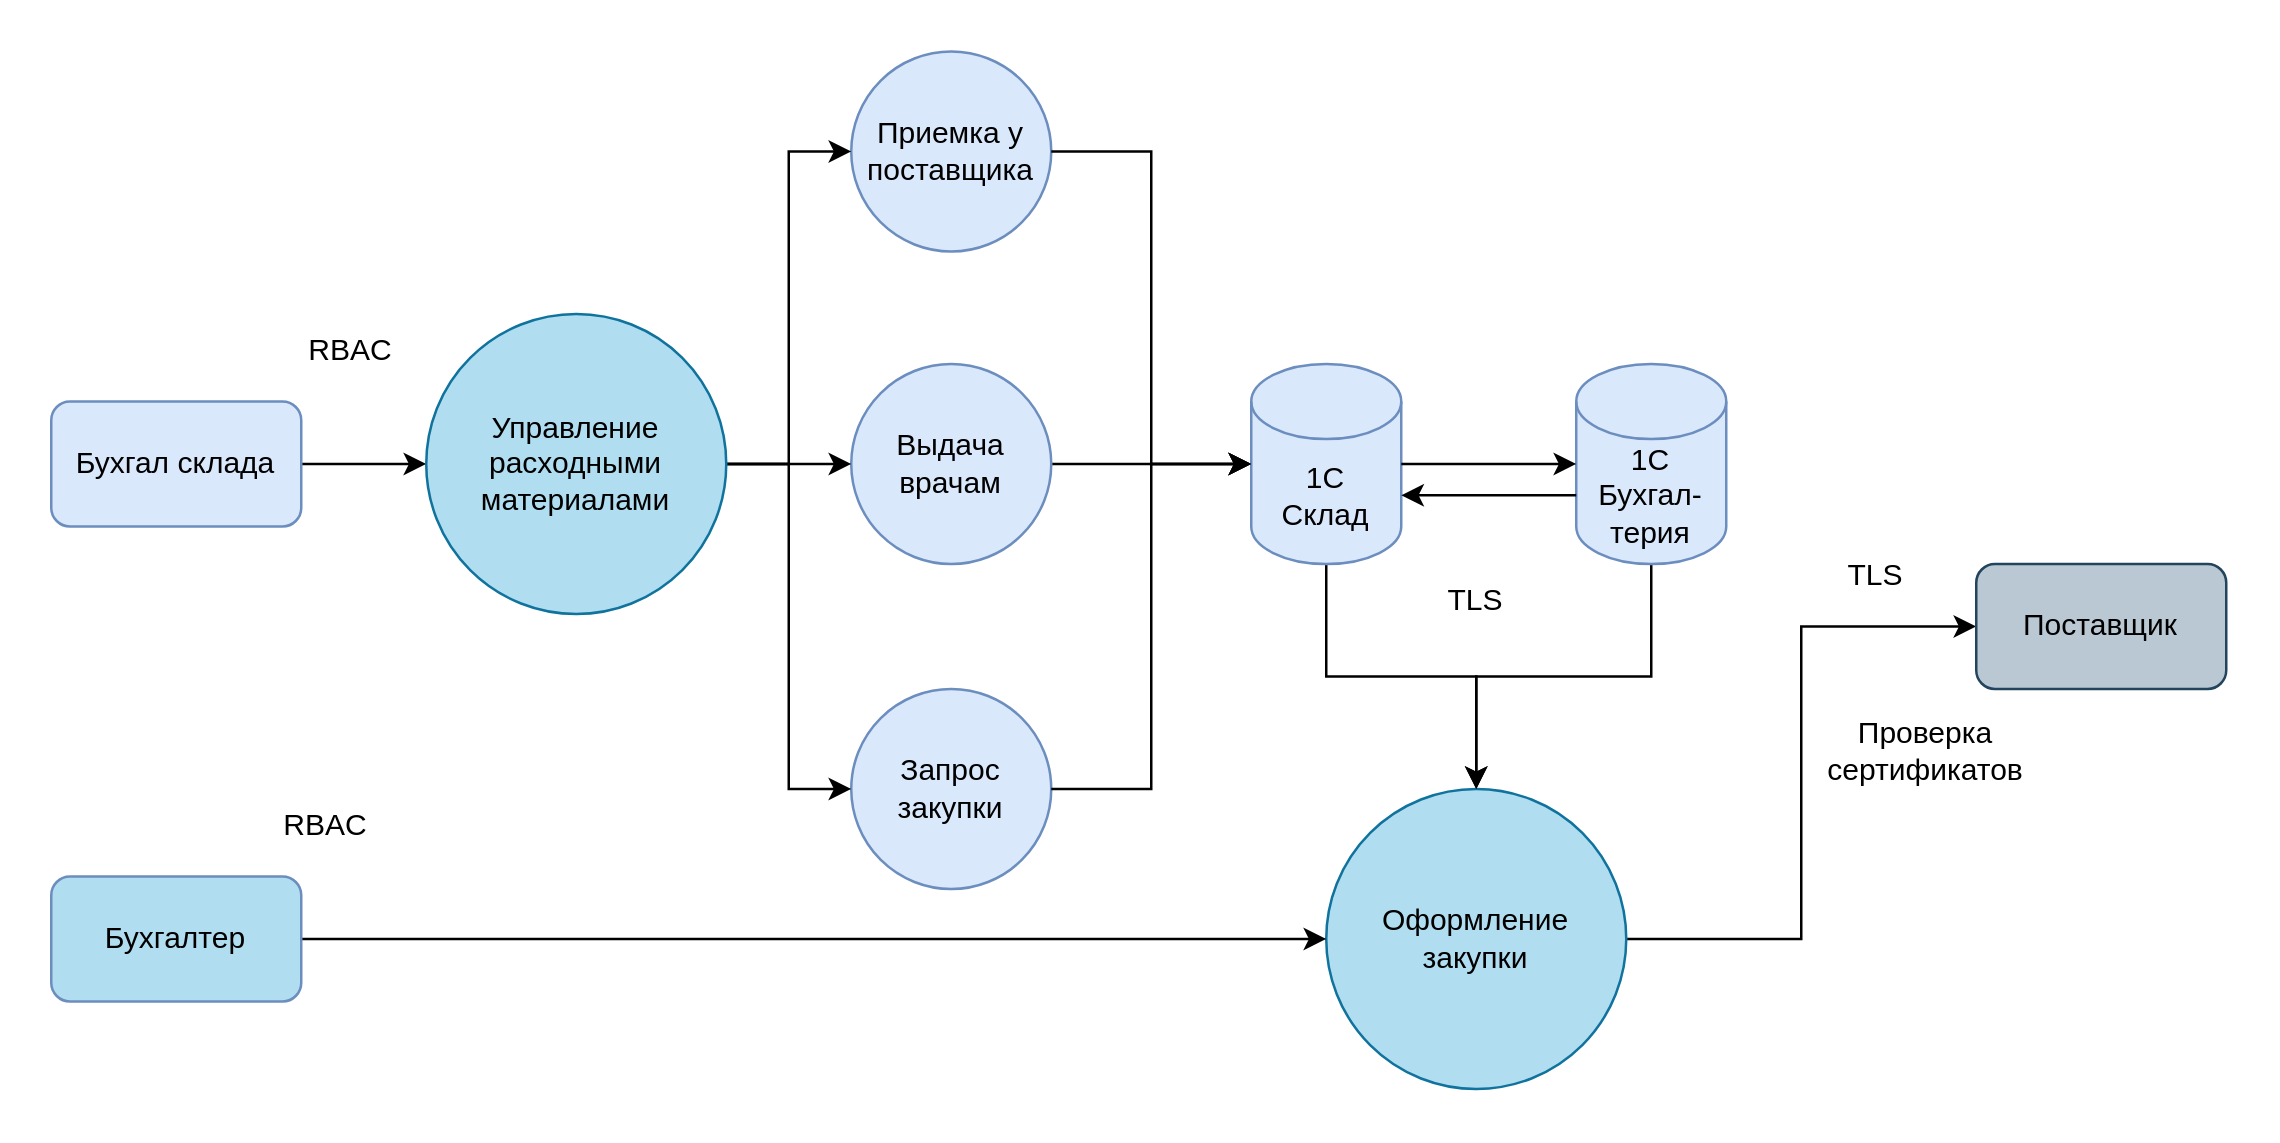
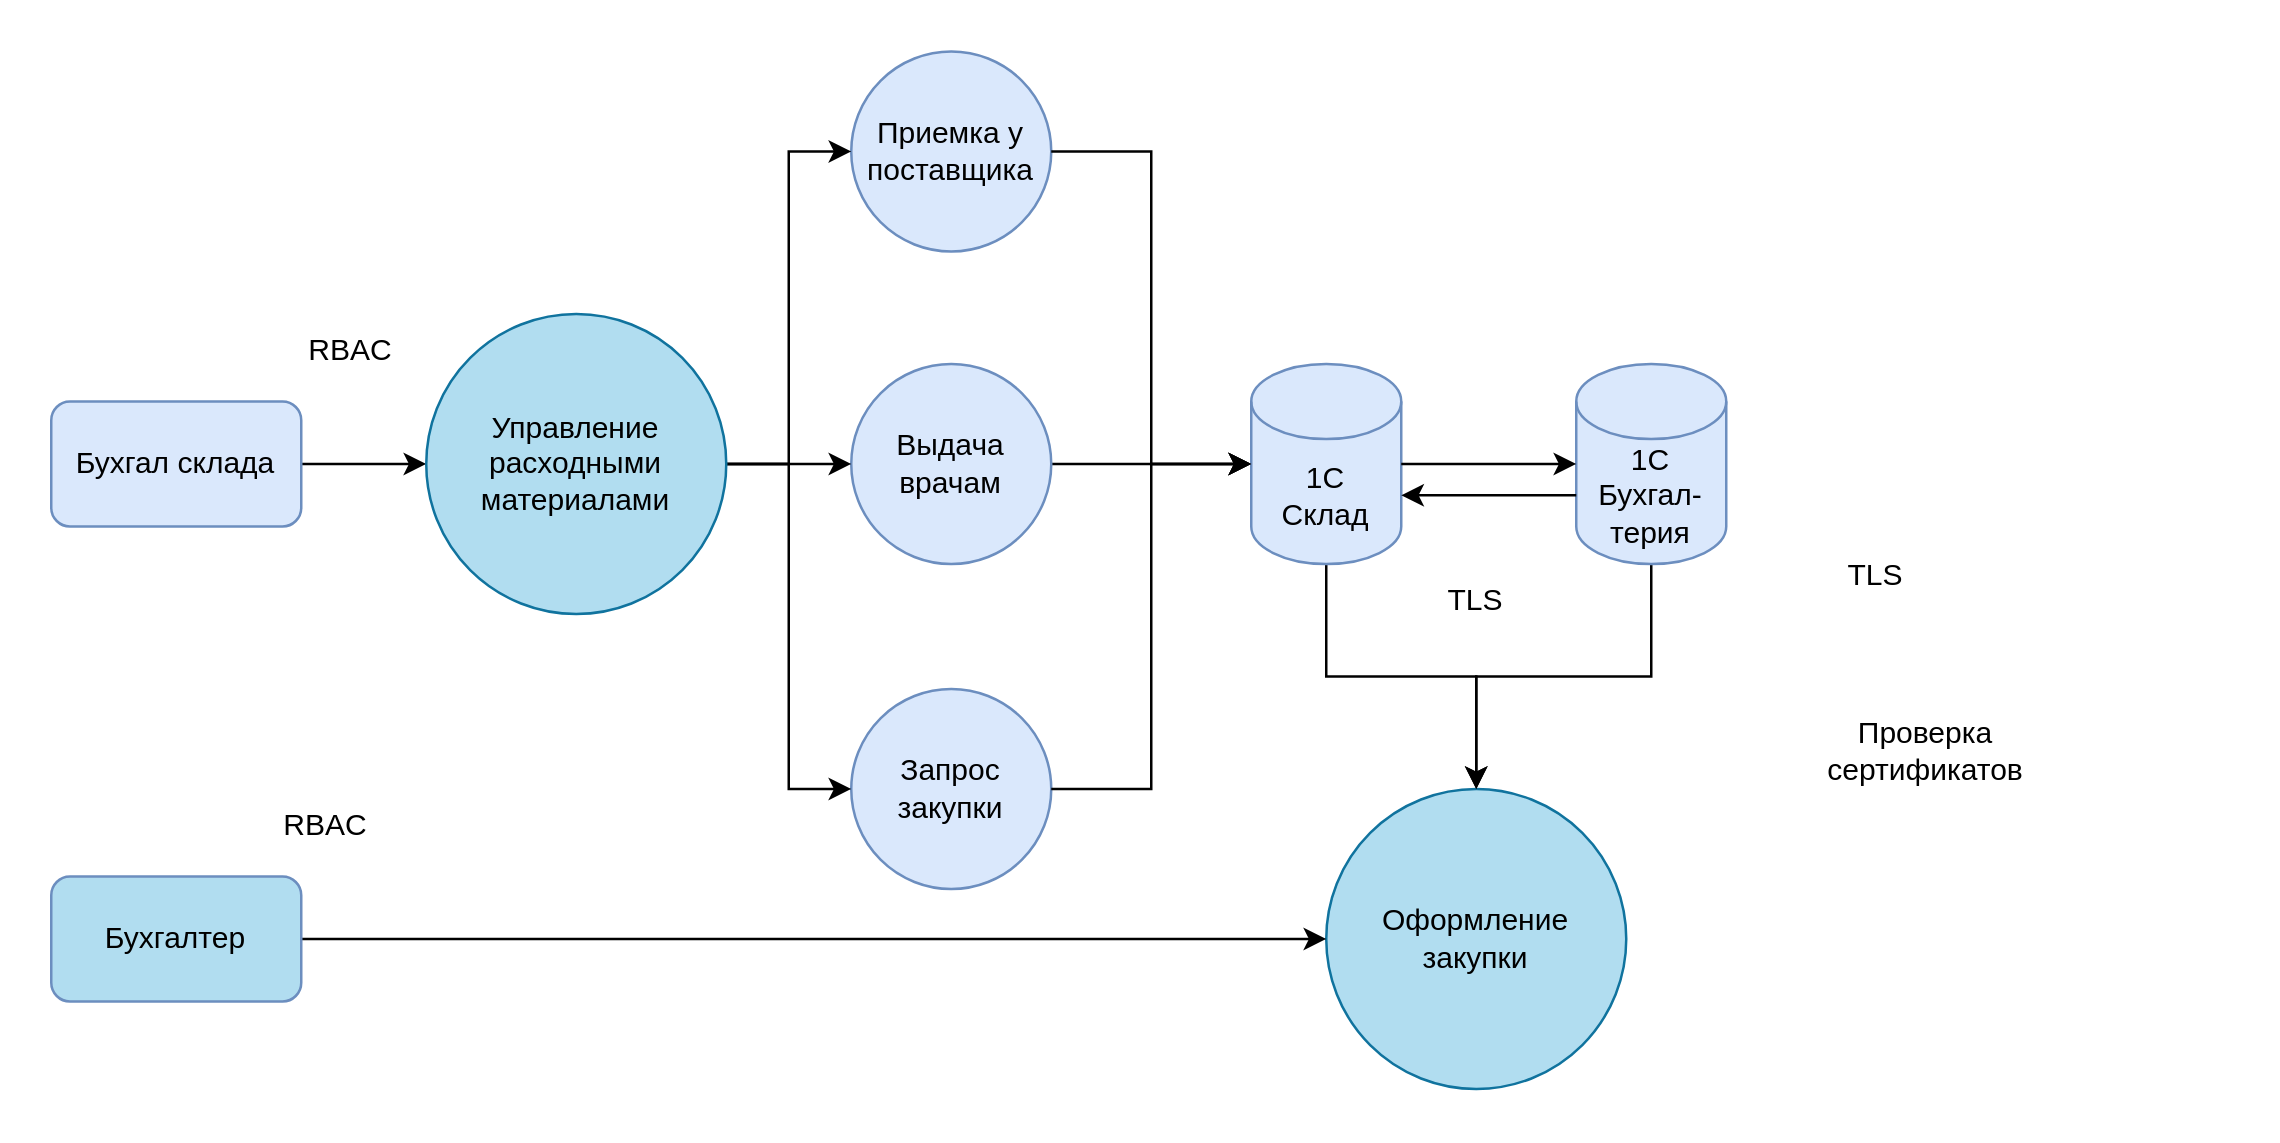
(2101, 626) -> none
(1801, 791) -> none
